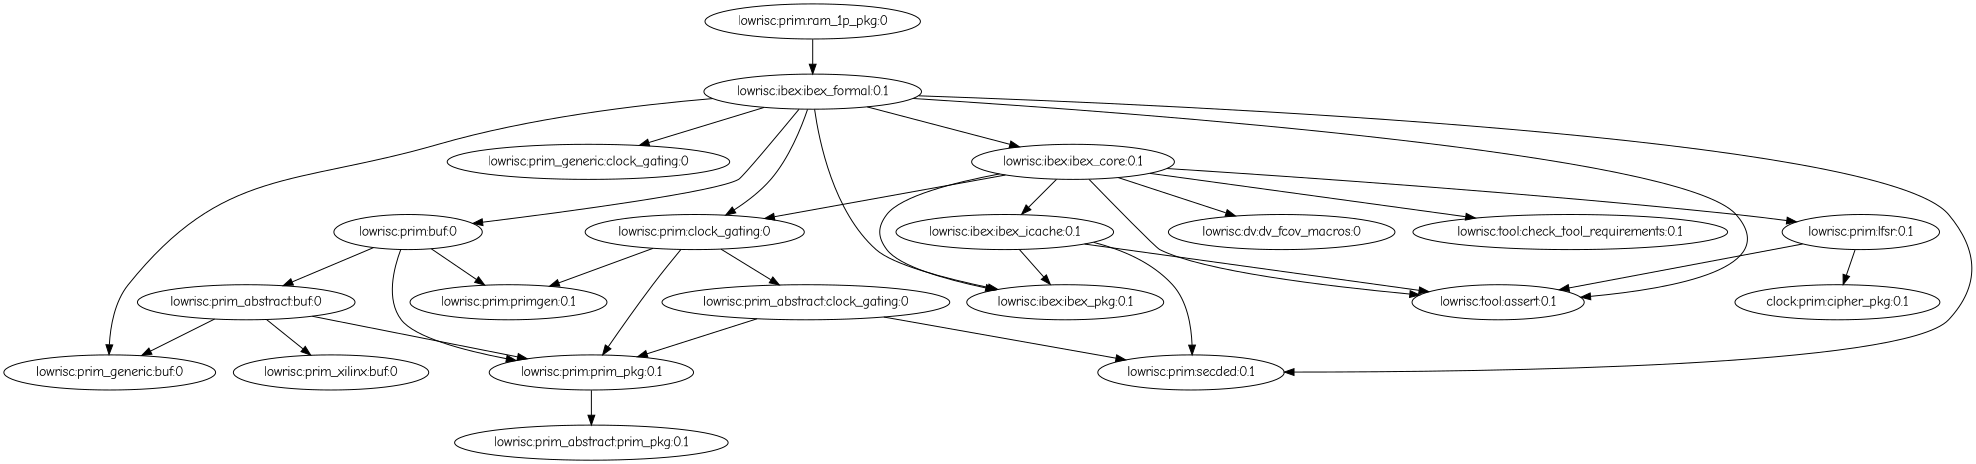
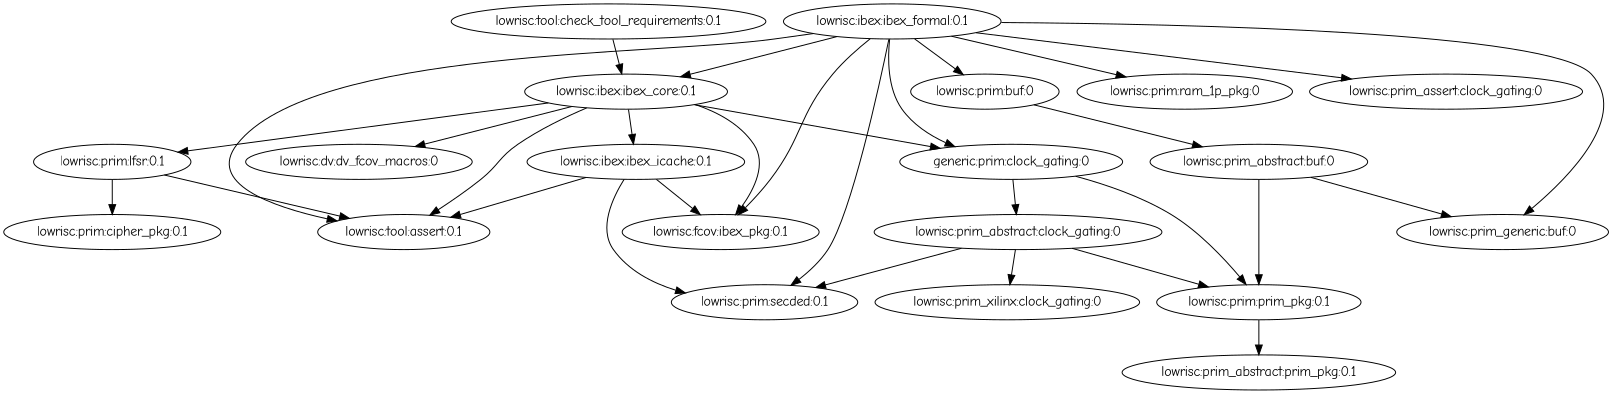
(813, 52) -> (1034, 55)
(588, 162) -> (1446, 92)
(1308, 195) -> (618, 58)
(695, 232) -> (1011, 162)
(509, 302) -> none
none -> (1007, 302)
(1065, 302) -> (721, 232)
(1837, 302) -> (112, 232)
(413, 330) -> none
(331, 372) -> none
